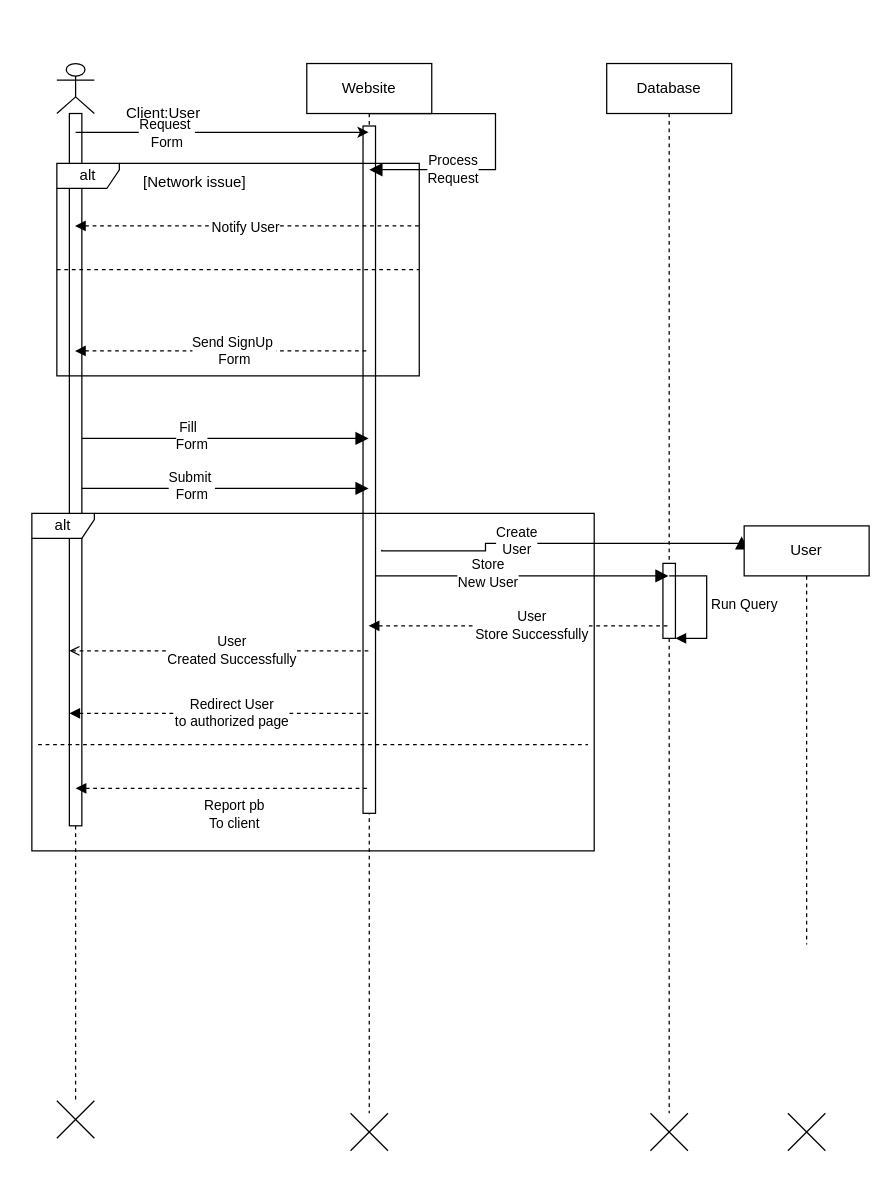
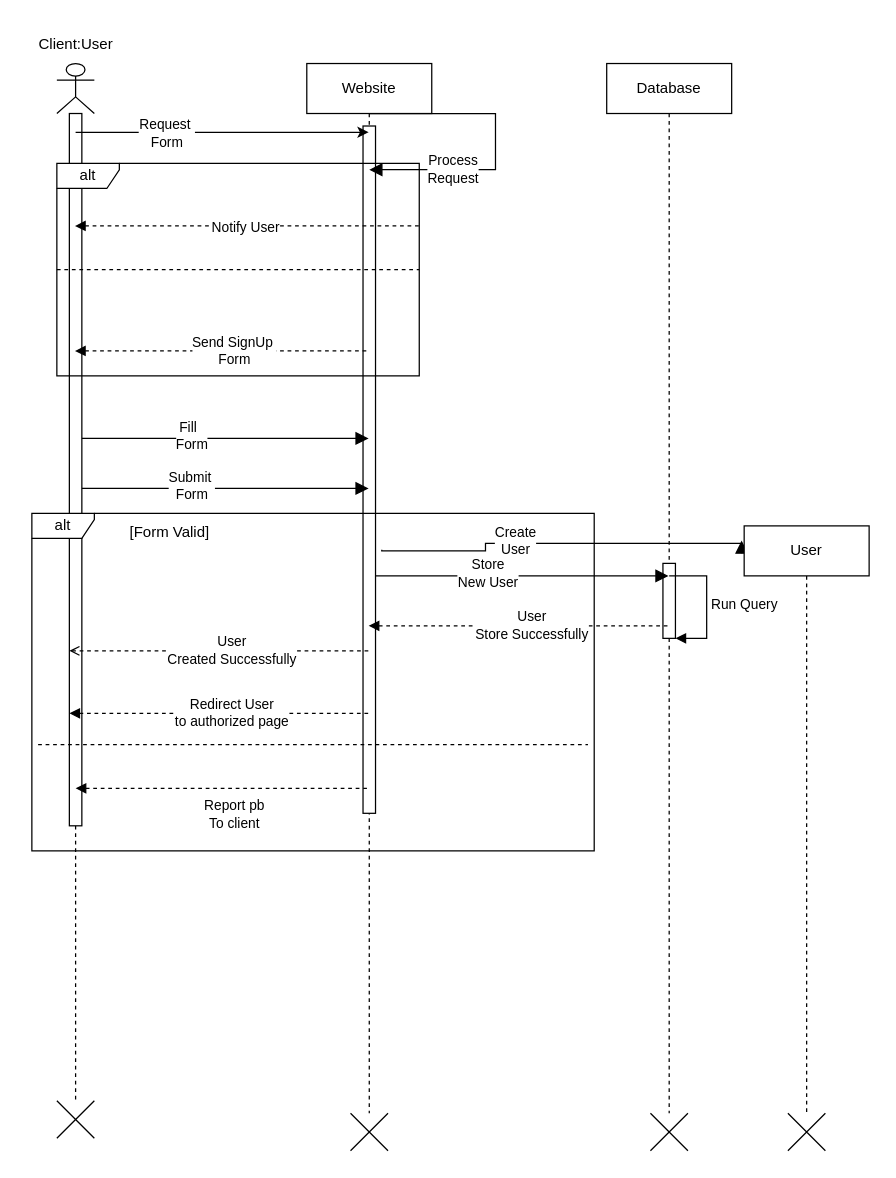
(163, 113) -> (76, 44)
(194, 182) -> none
none -> (169, 532)
(807, 735) -> (807, 819)
